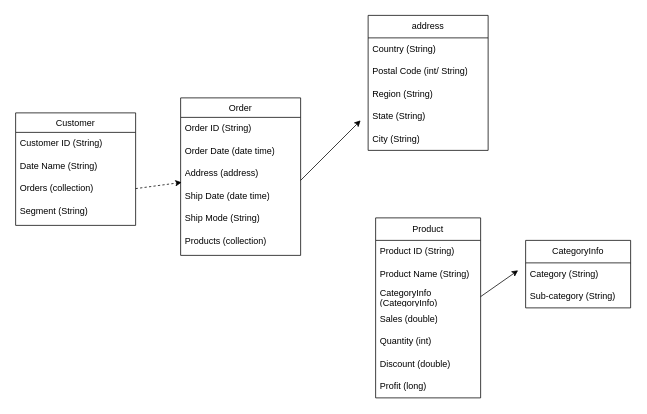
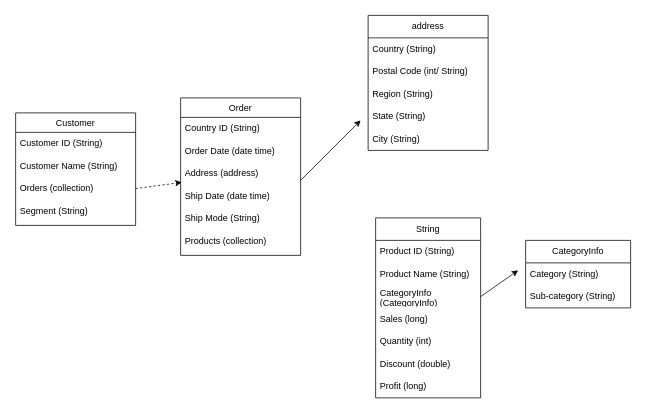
(224, 129) -> (229, 129)
(62, 166) -> (72, 166)
(428, 229) -> (428, 229)
(412, 319) -> (407, 319)
